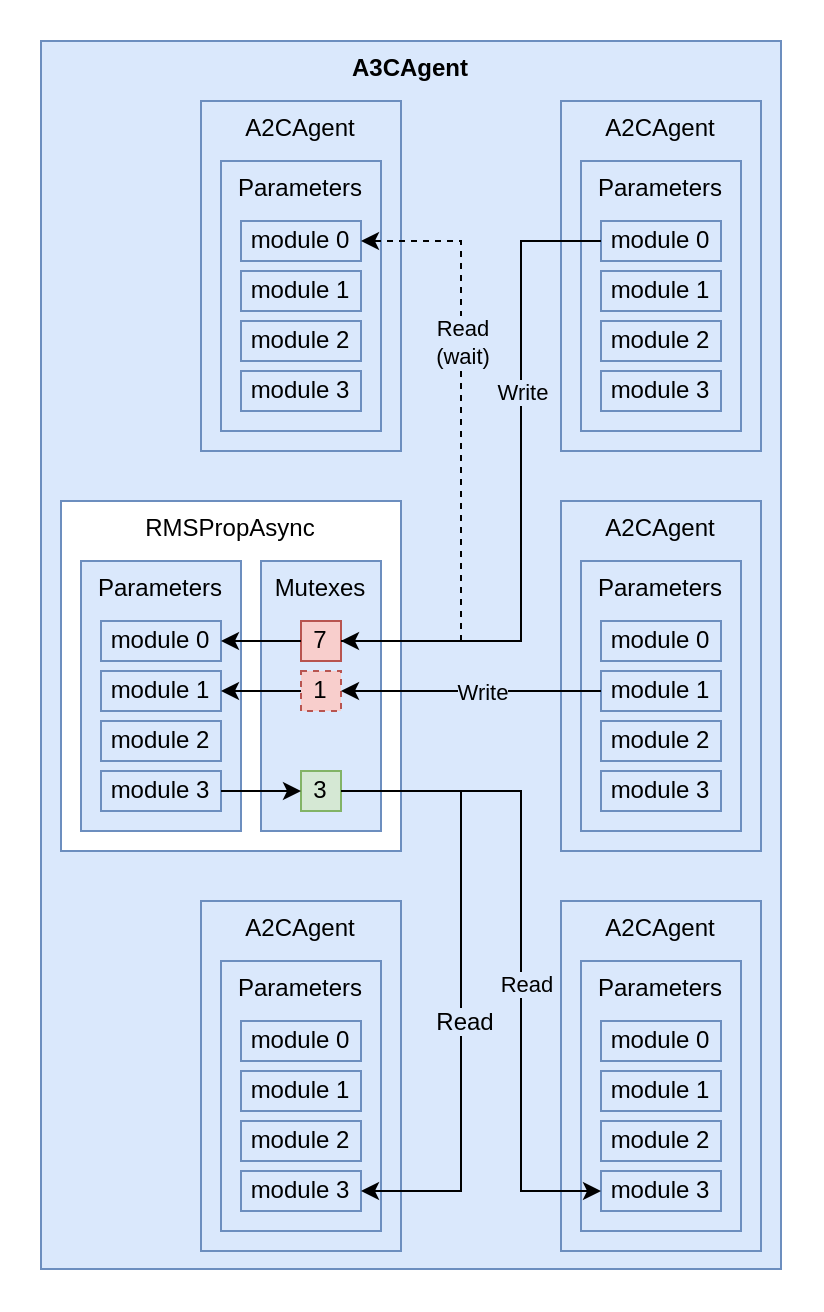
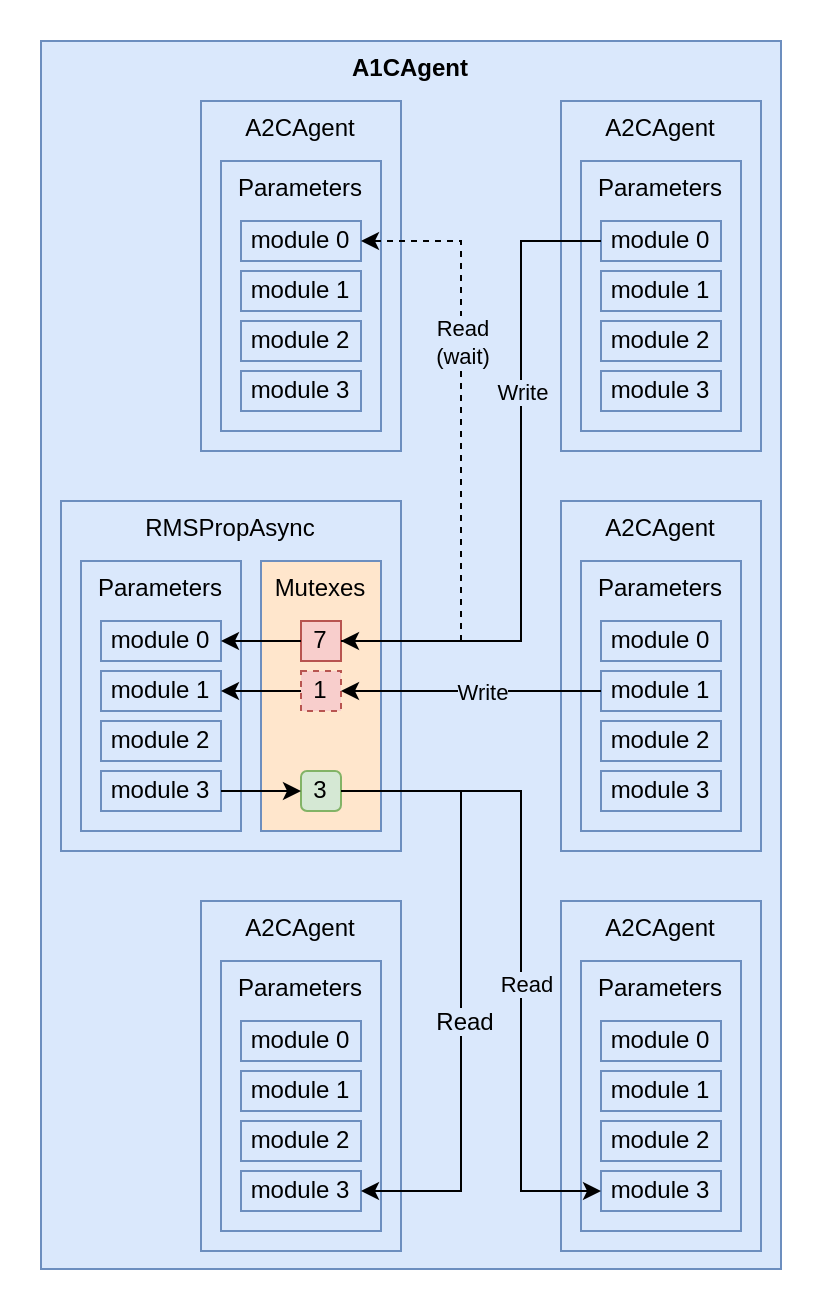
(411, 69) -> (411, 69)
(231, 529) -> (231, 529)
(321, 589) -> (321, 589)
(321, 791) -> (321, 791)
